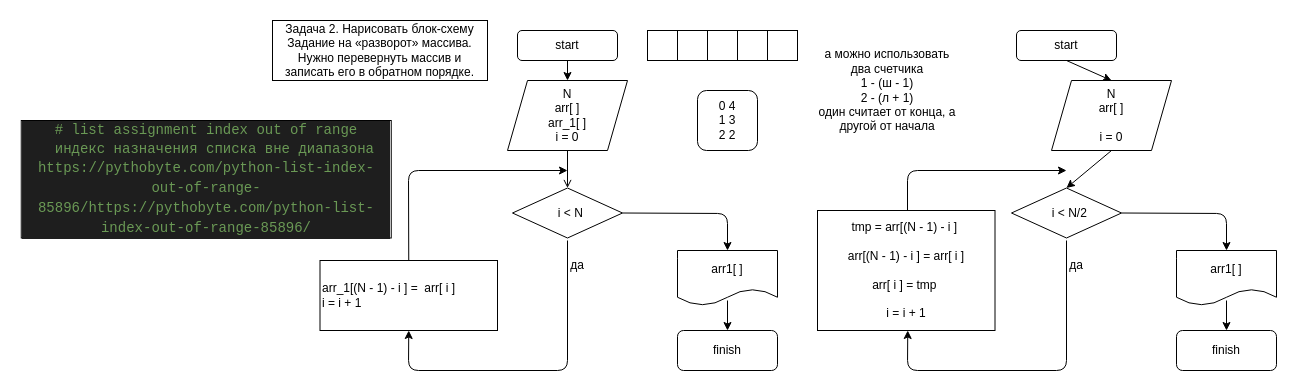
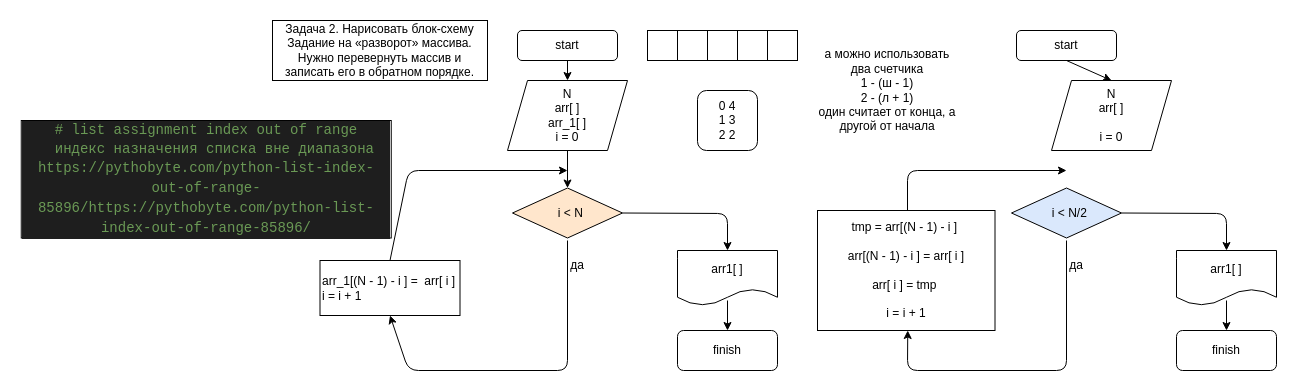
(1091, 167) -> none
(568, 181) -> (568, 180)
(568, 213) -> (568, 213)
(1067, 213) -> (1067, 213)
(409, 296) -> (390, 288)
